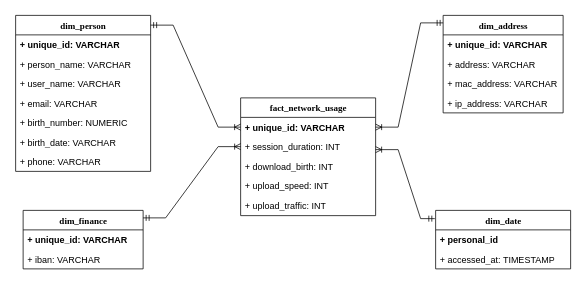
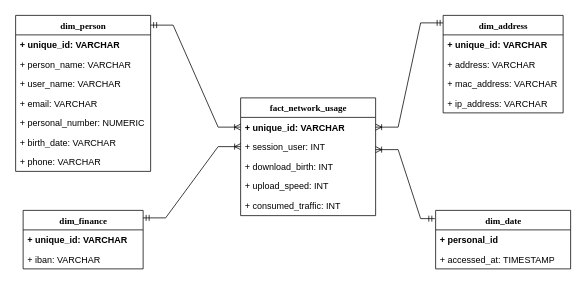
(73, 124) -> (81, 124)
(297, 148) -> (288, 148)
(292, 206) -> (298, 206)
